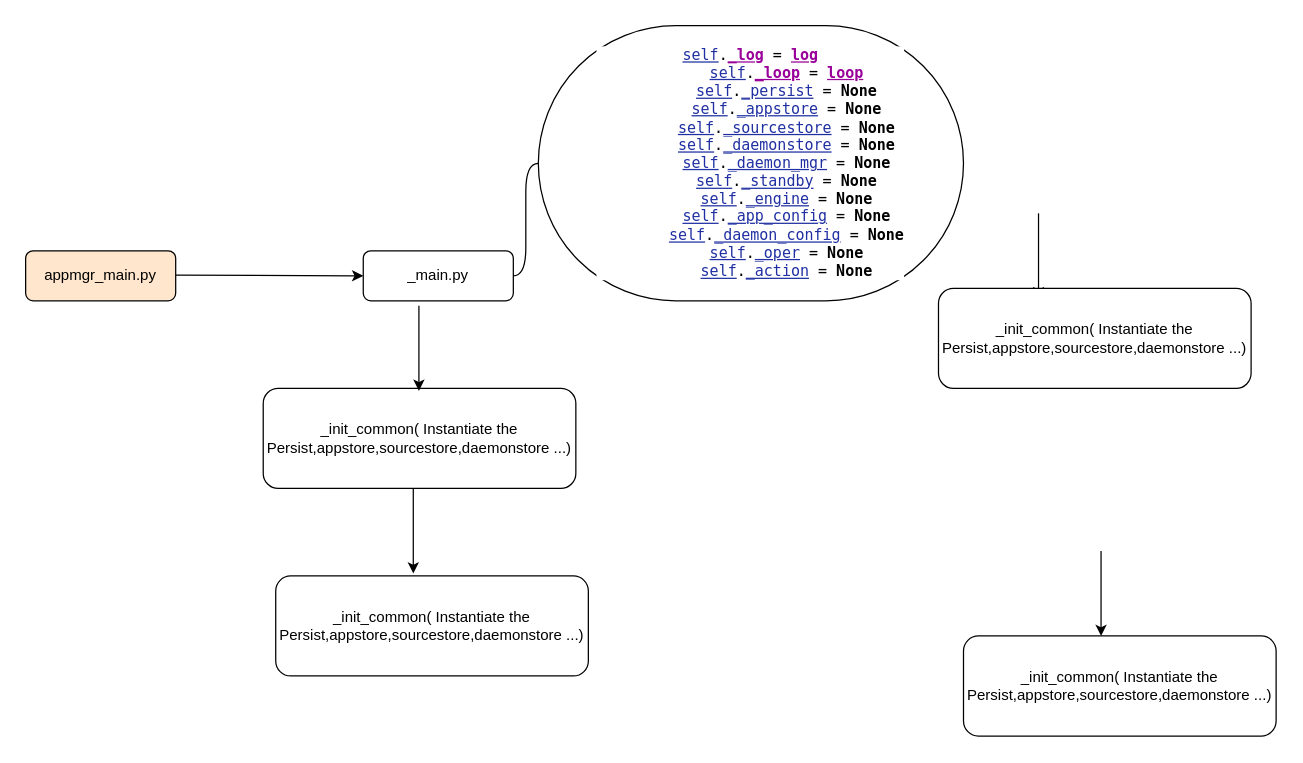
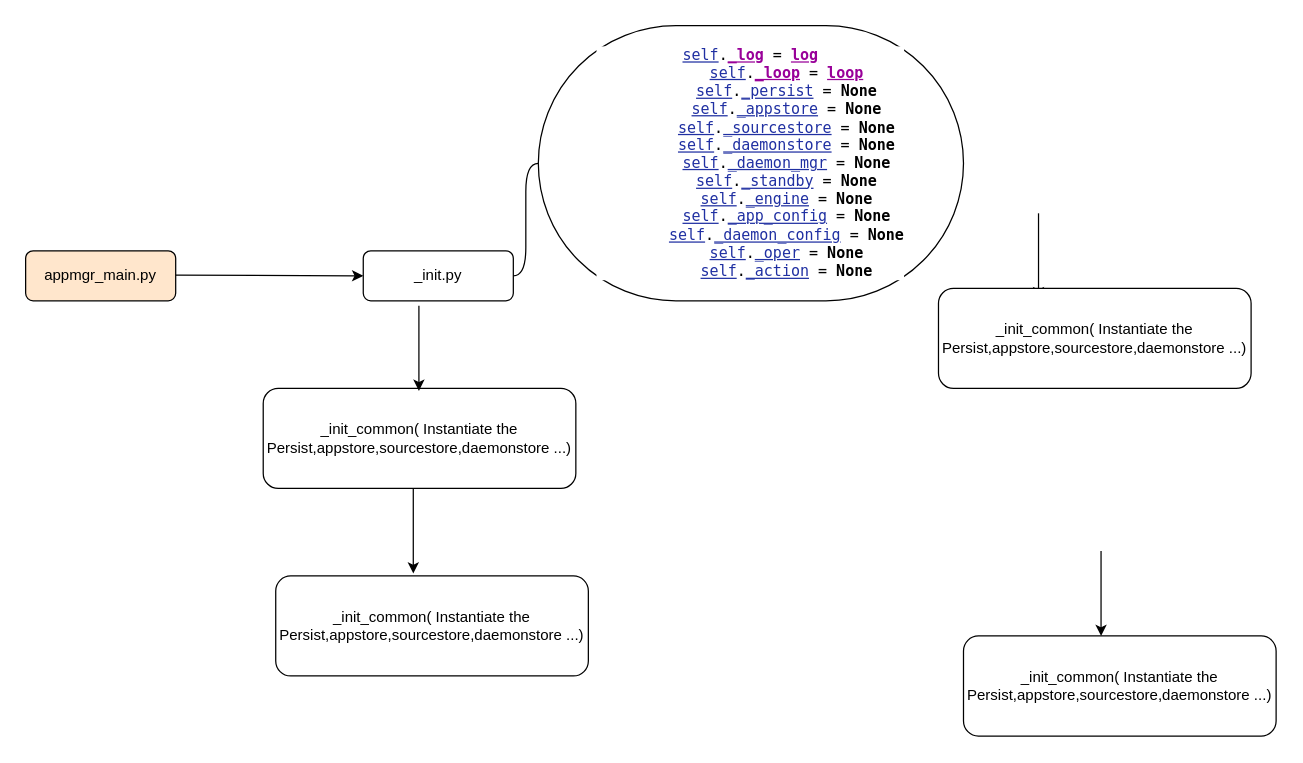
(438, 276) -> (438, 276)
